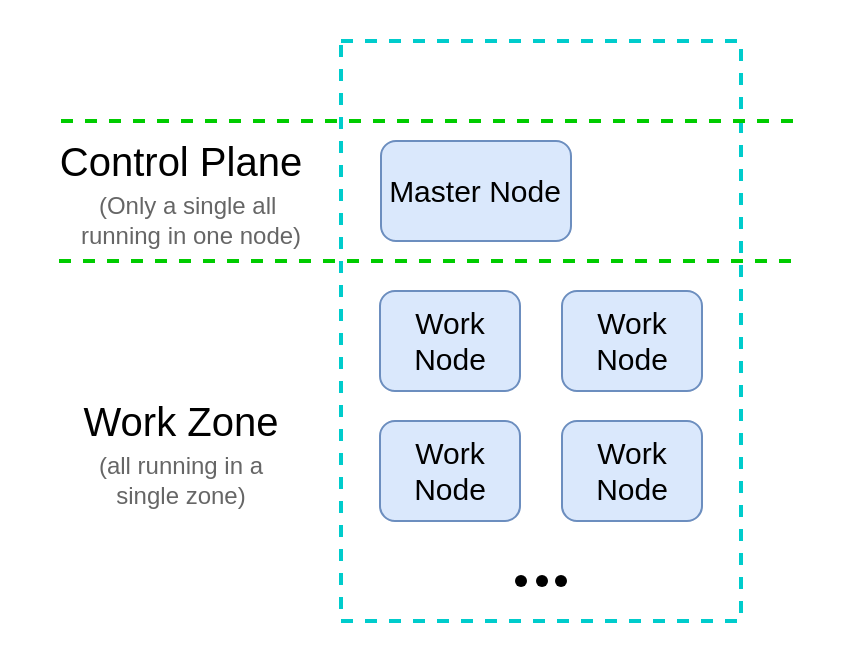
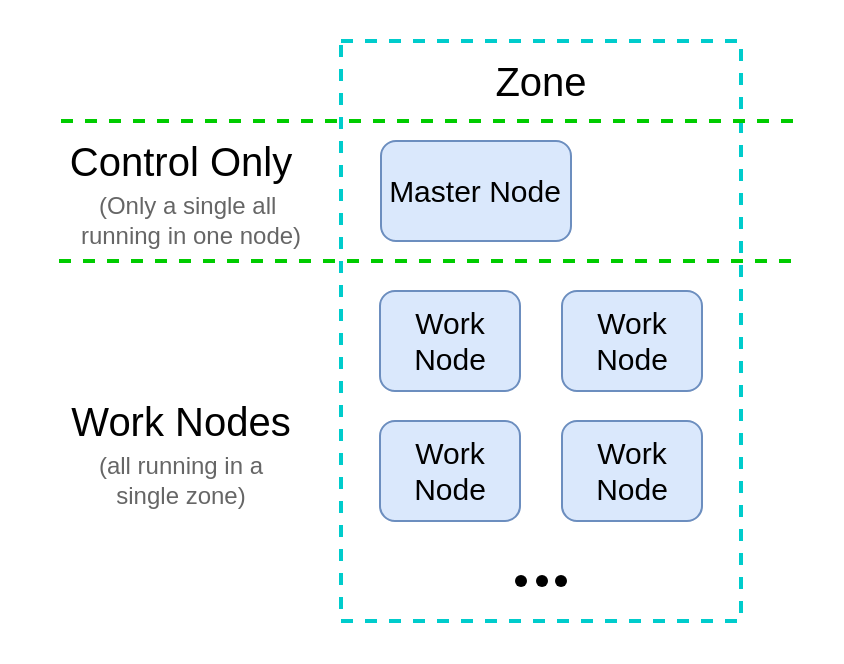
none -> (541, 81)
(182, 161) -> (182, 161)
(182, 421) -> (182, 421)
